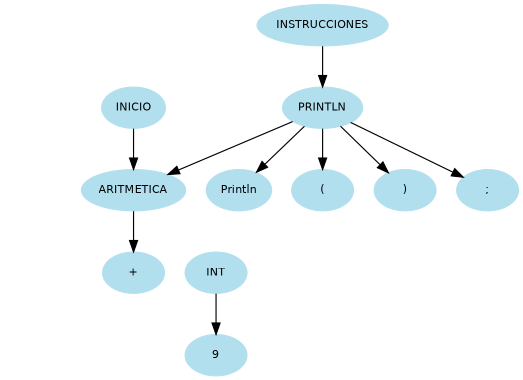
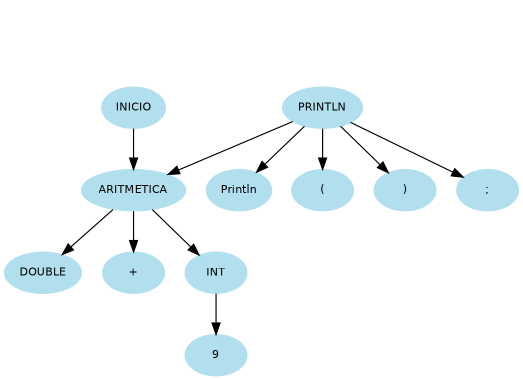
(323, 25) -> none
none -> (171, 228)
none -> (43, 273)
